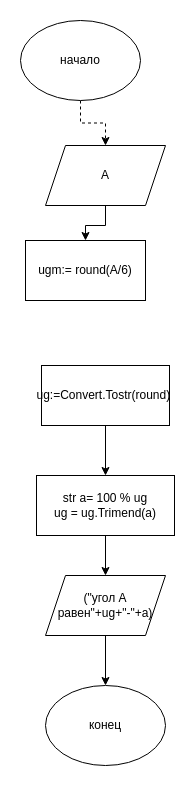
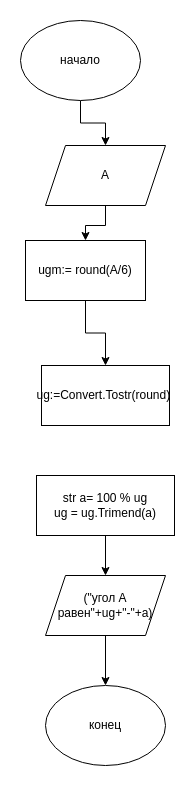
(90, 123) -> (90, 123)
none -> (93, 333)
(106, 447) -> none
